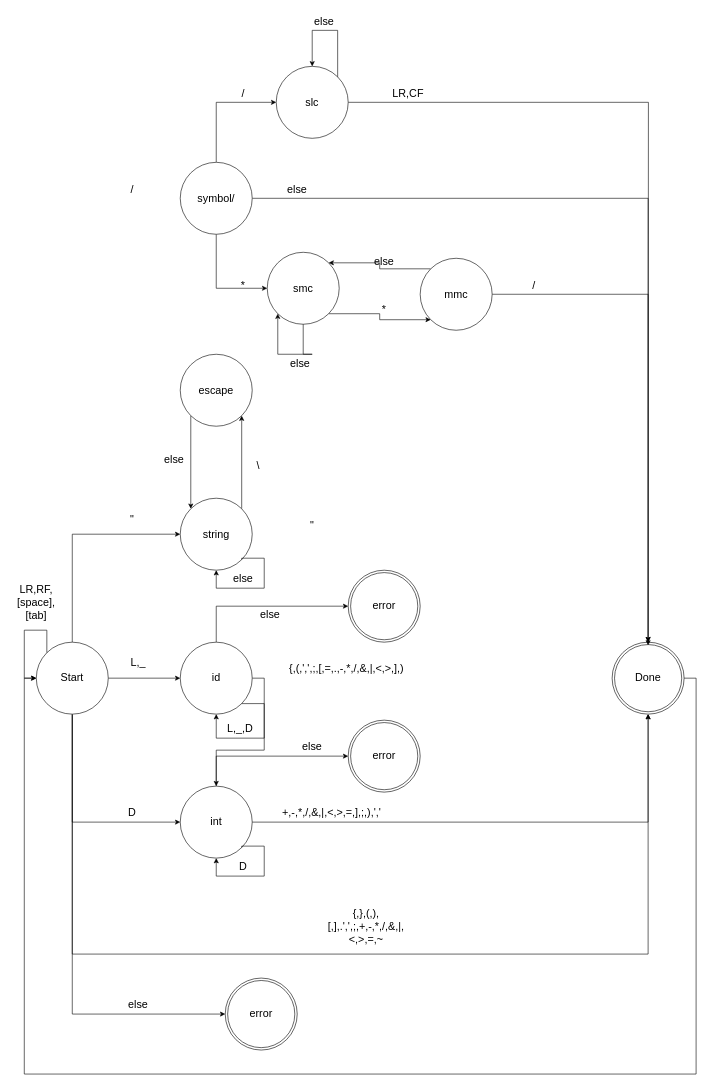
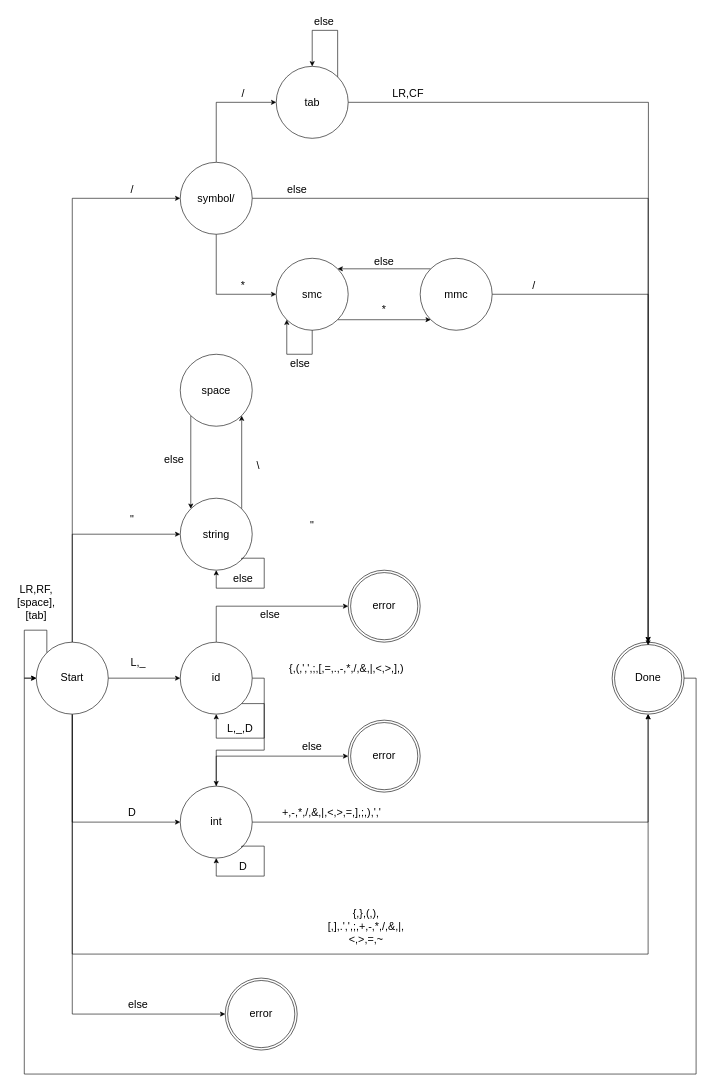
(312, 102) -> (312, 102)
none -> (72, 198)
(303, 288) -> (312, 294)
(216, 390) -> (216, 390)
